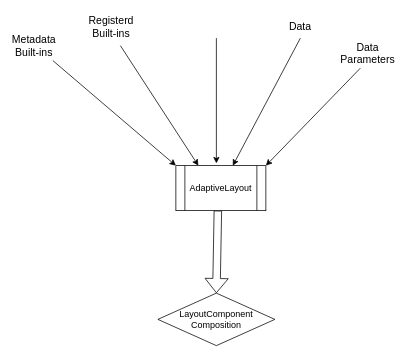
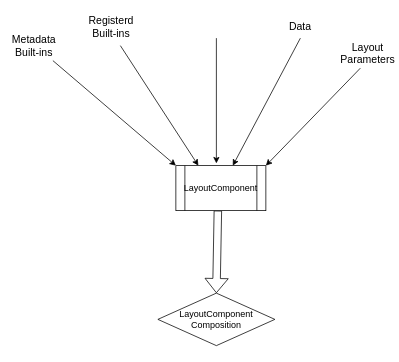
(368, 53) -> (368, 53)
(221, 188) -> (221, 188)
